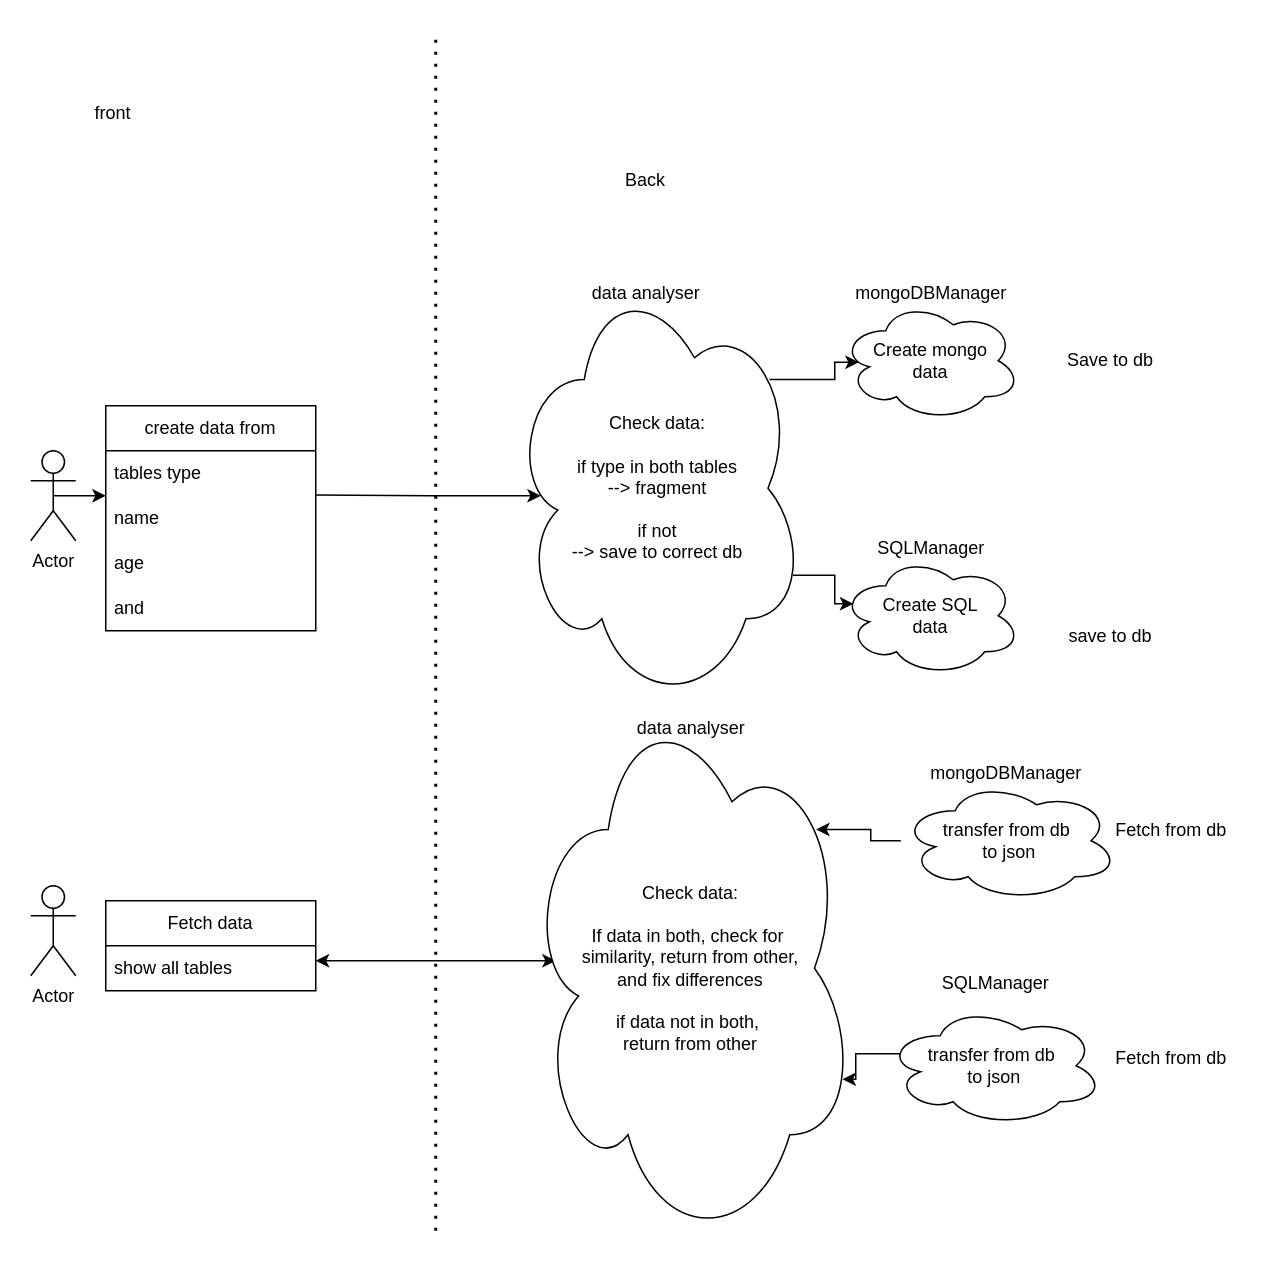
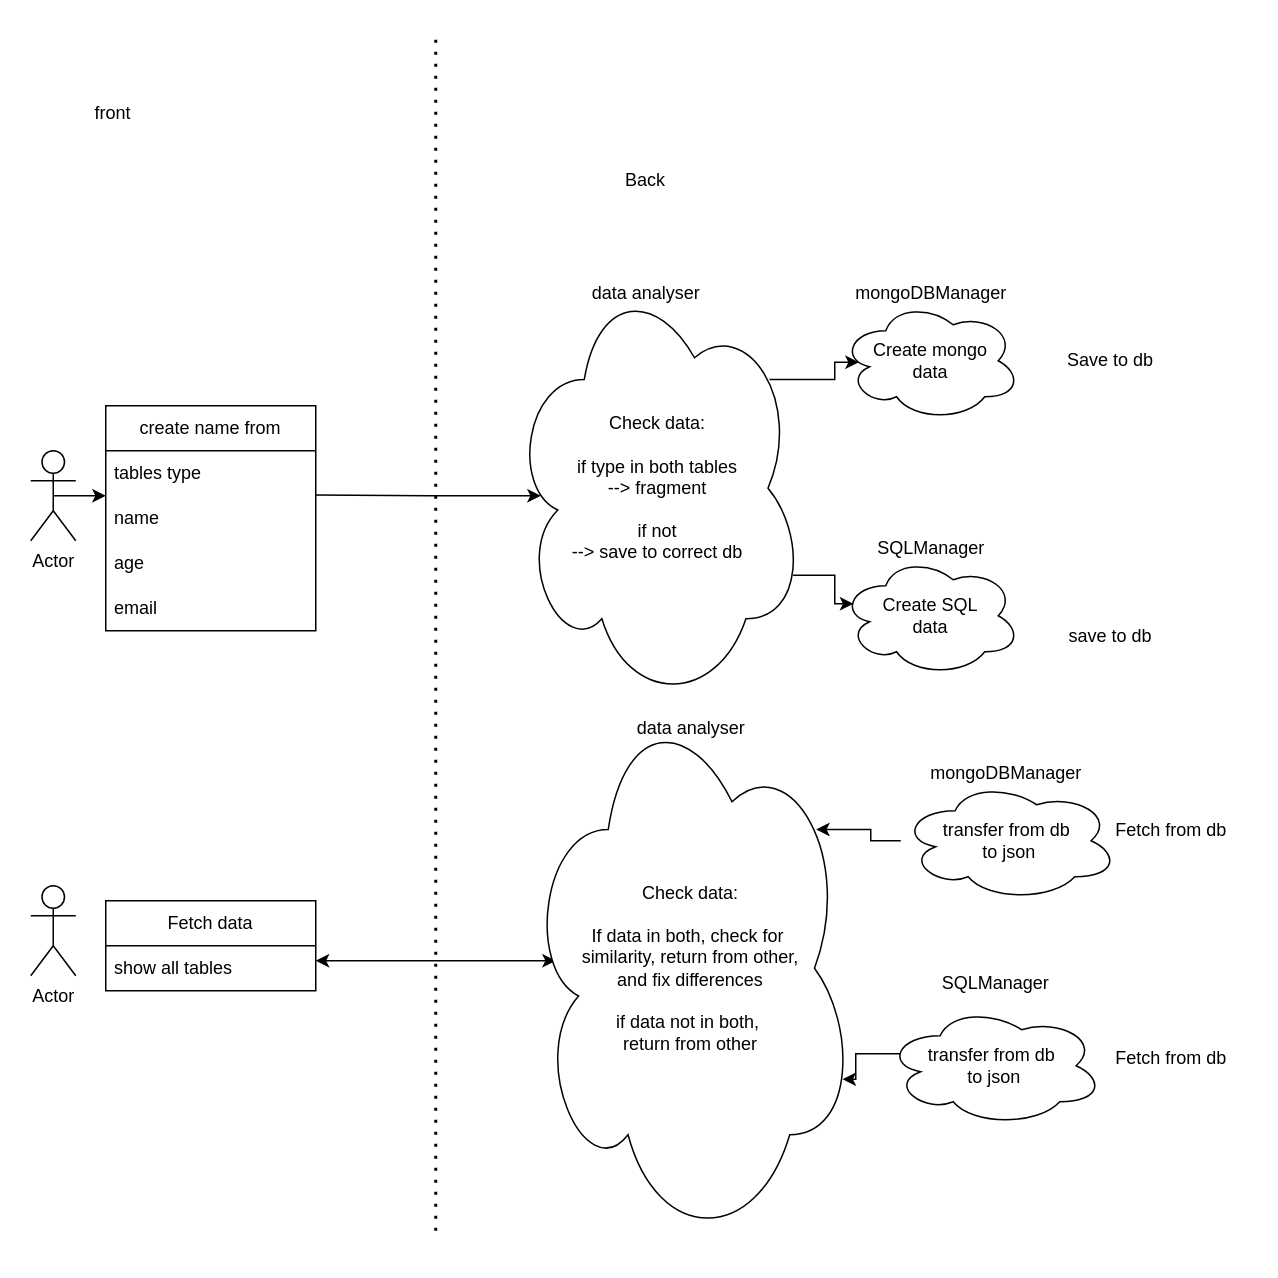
(211, 428) -> (211, 428)
(130, 608) -> (135, 608)
